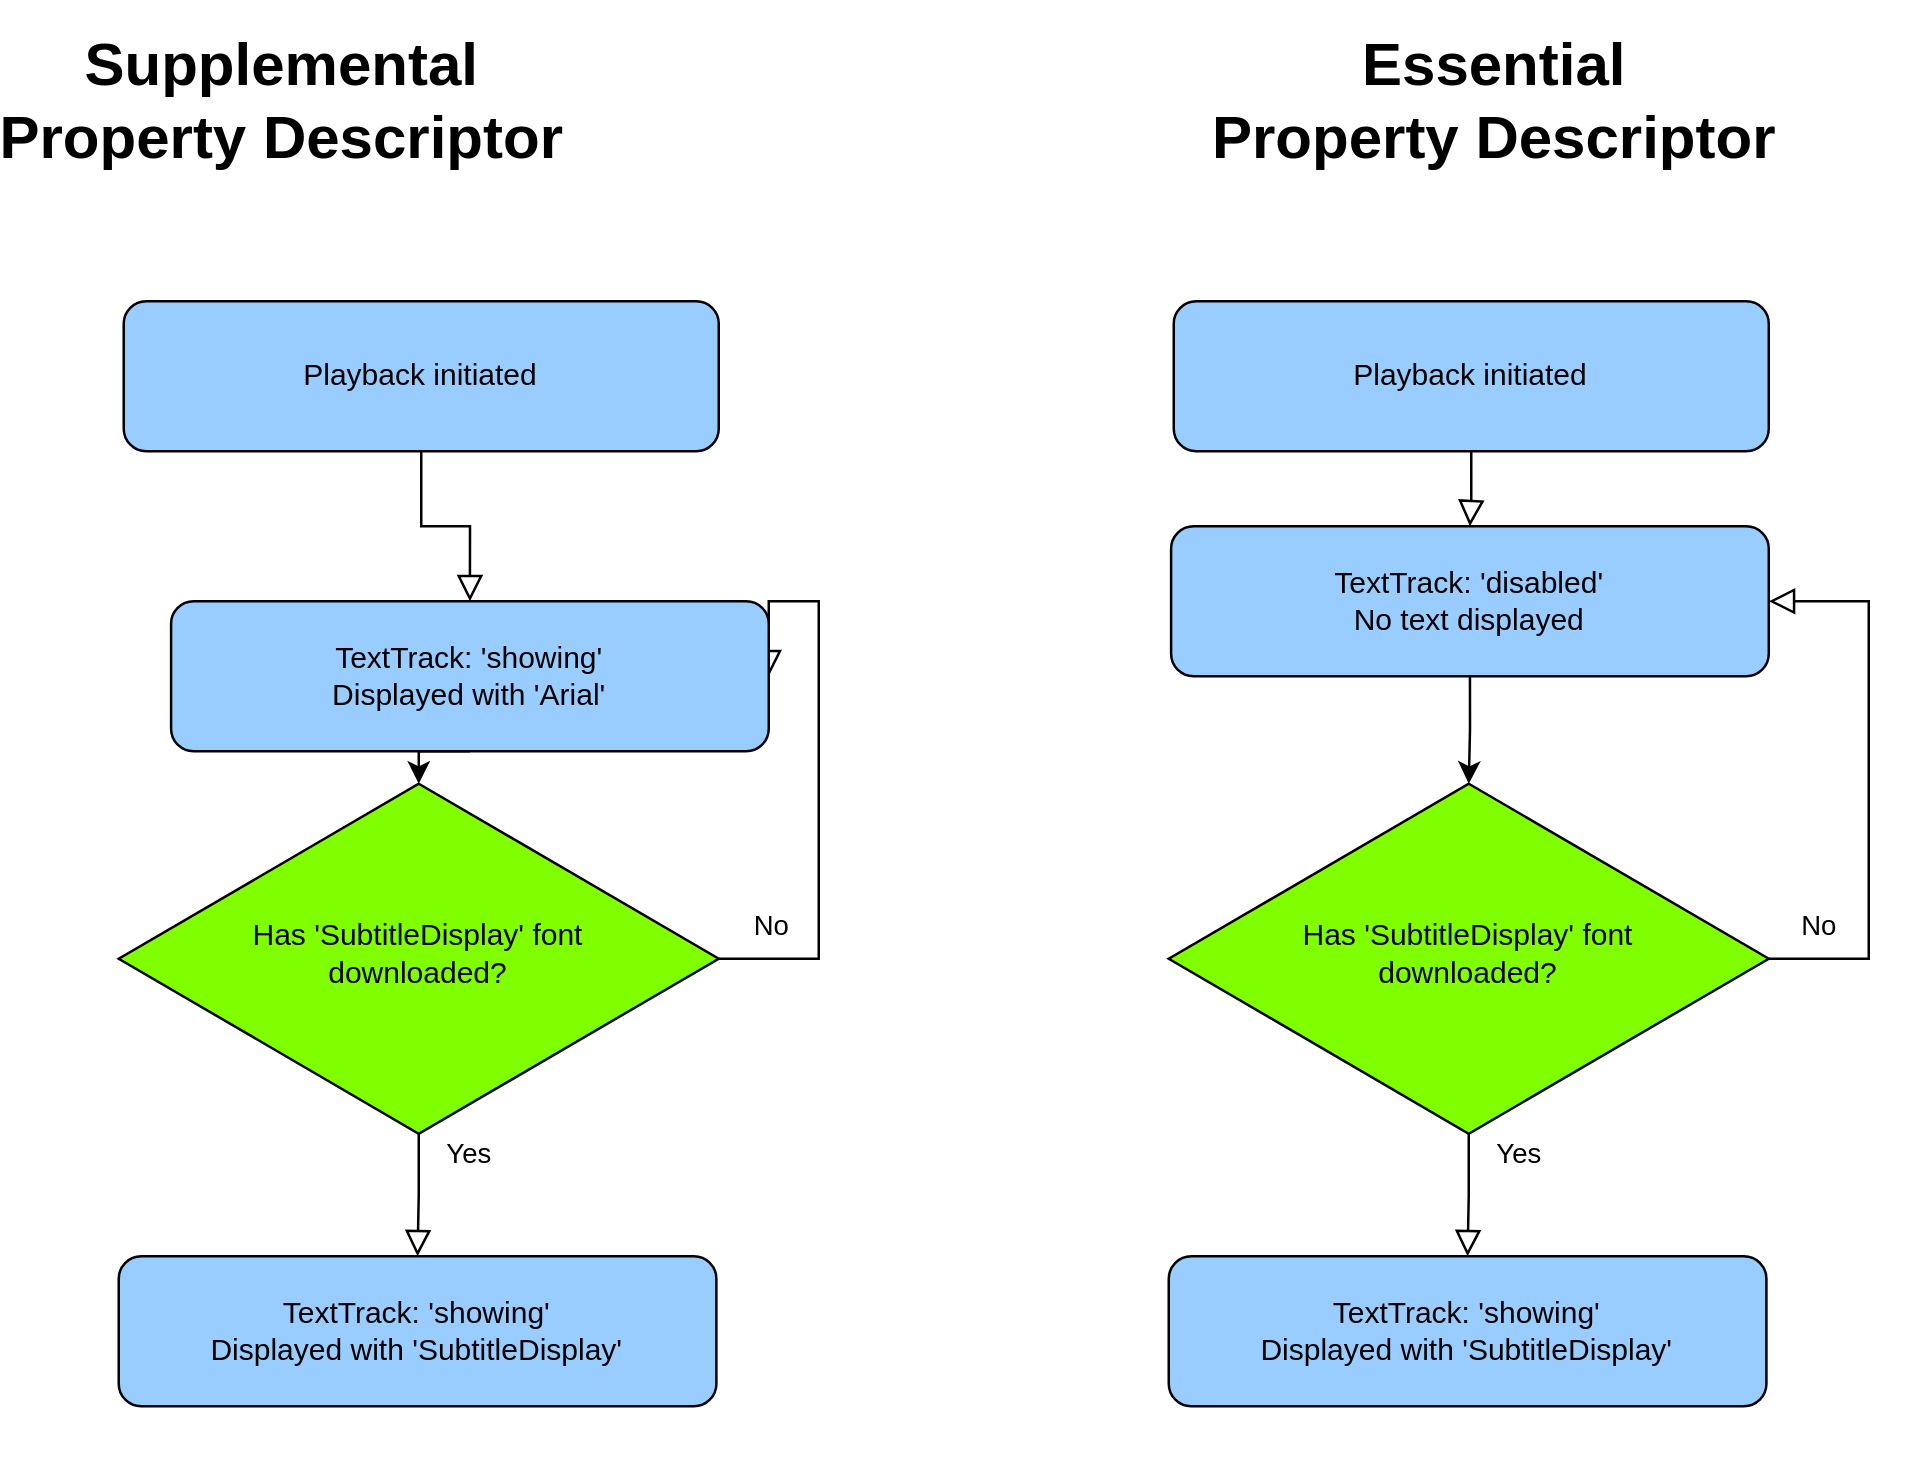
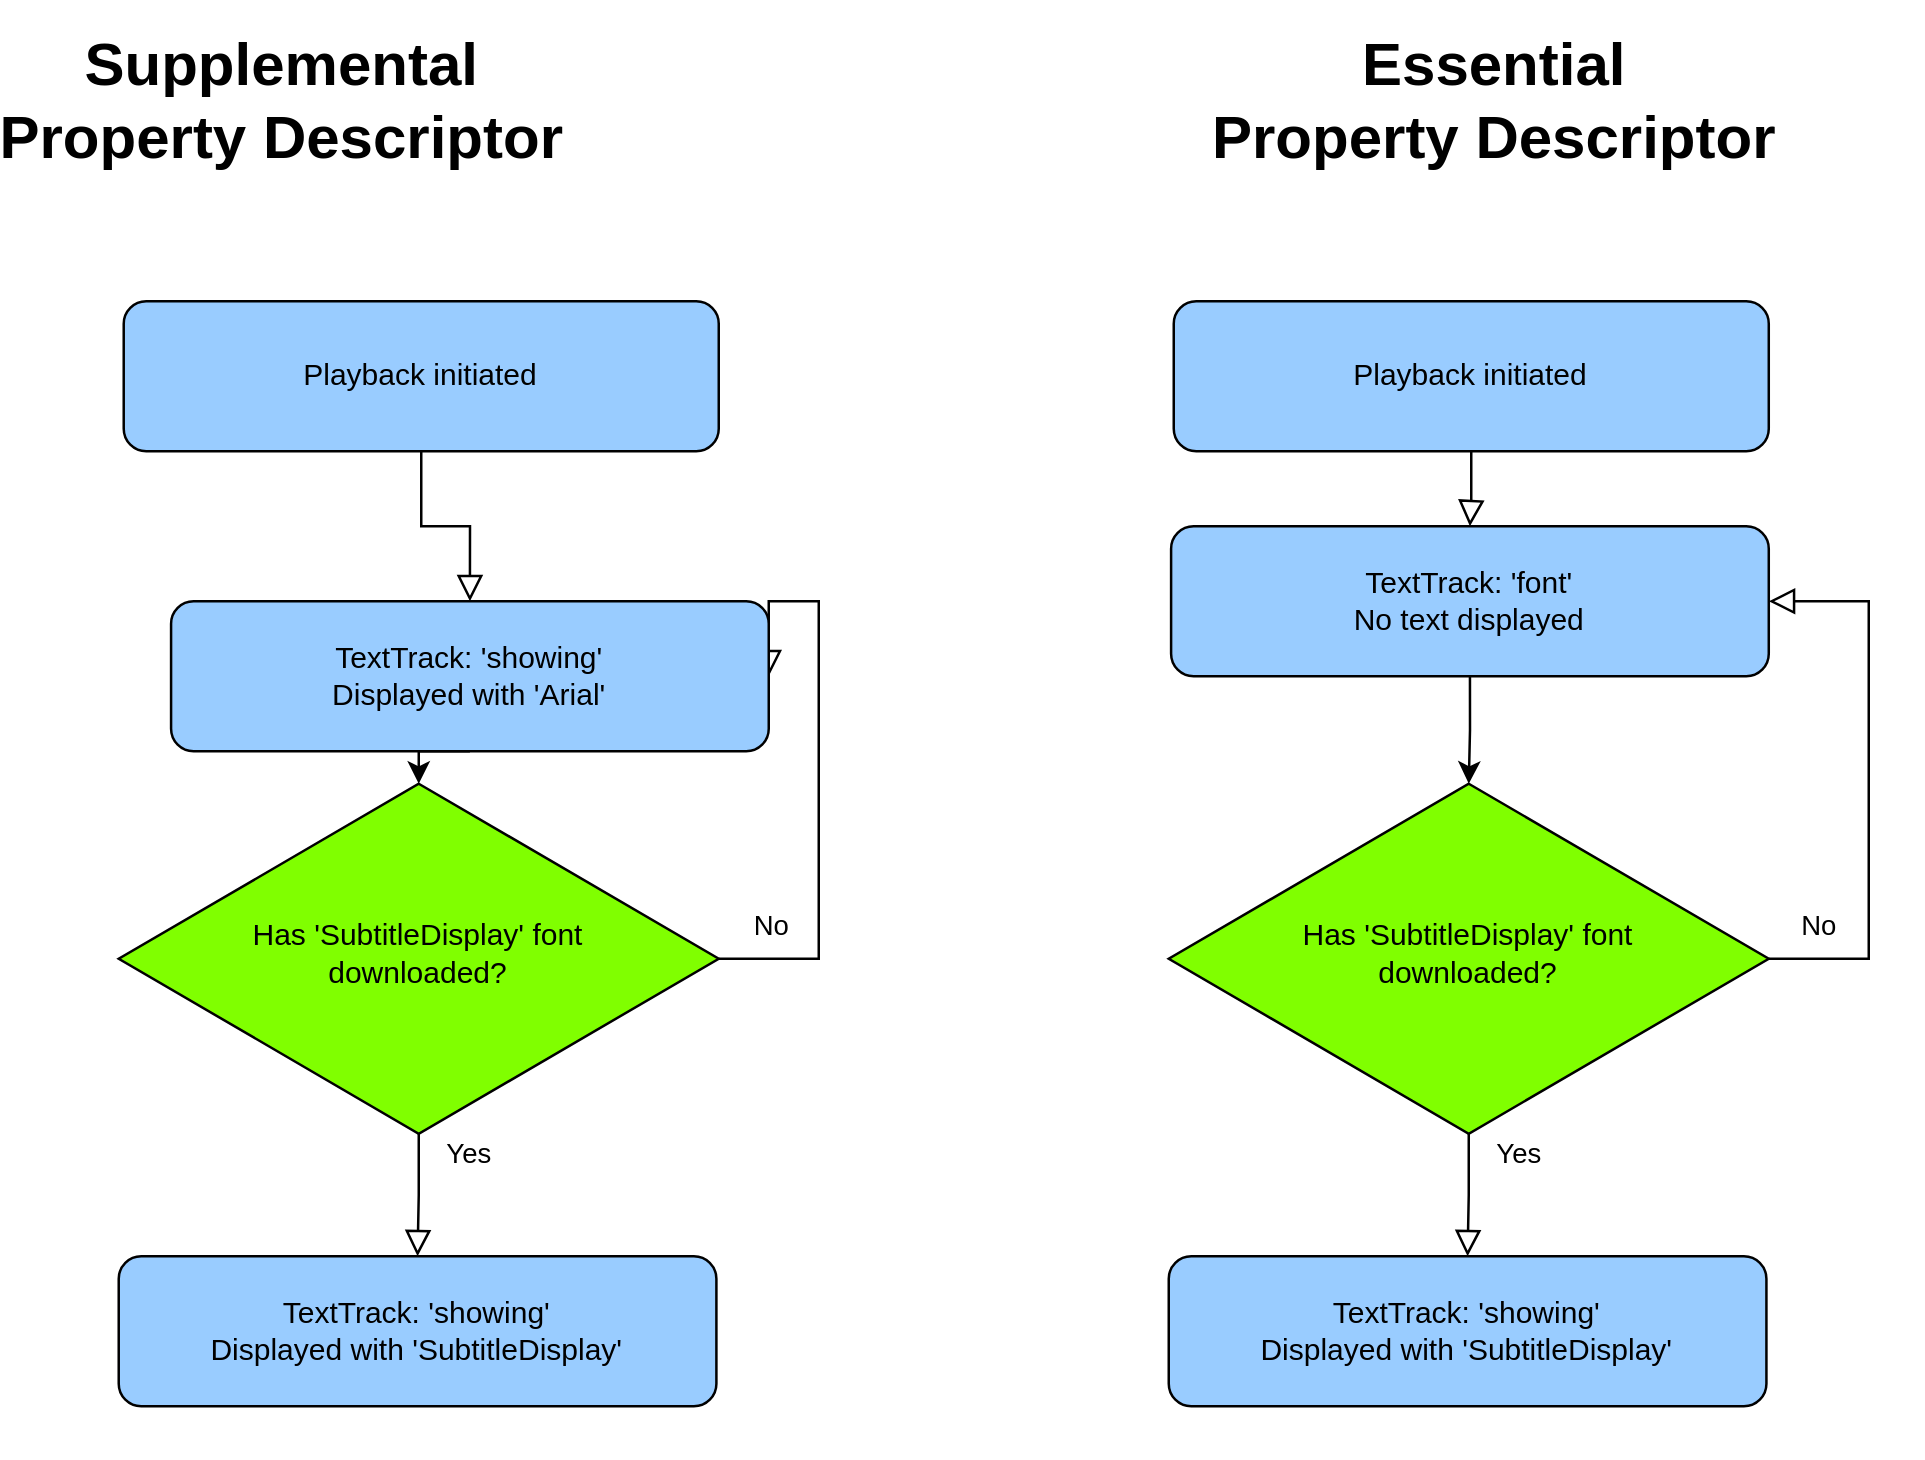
(1470, 601) -> (1470, 601)
